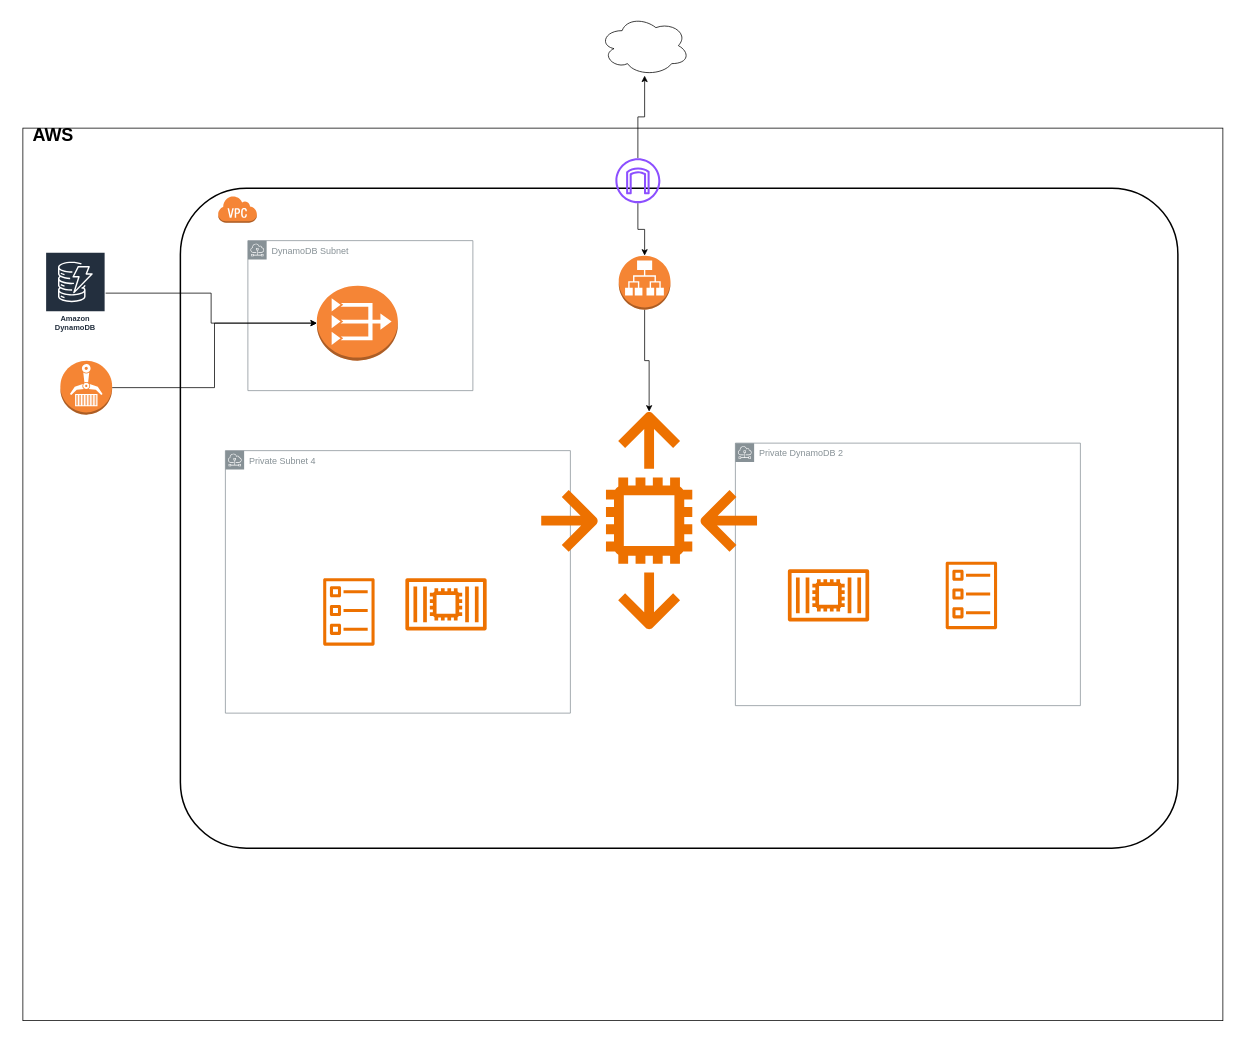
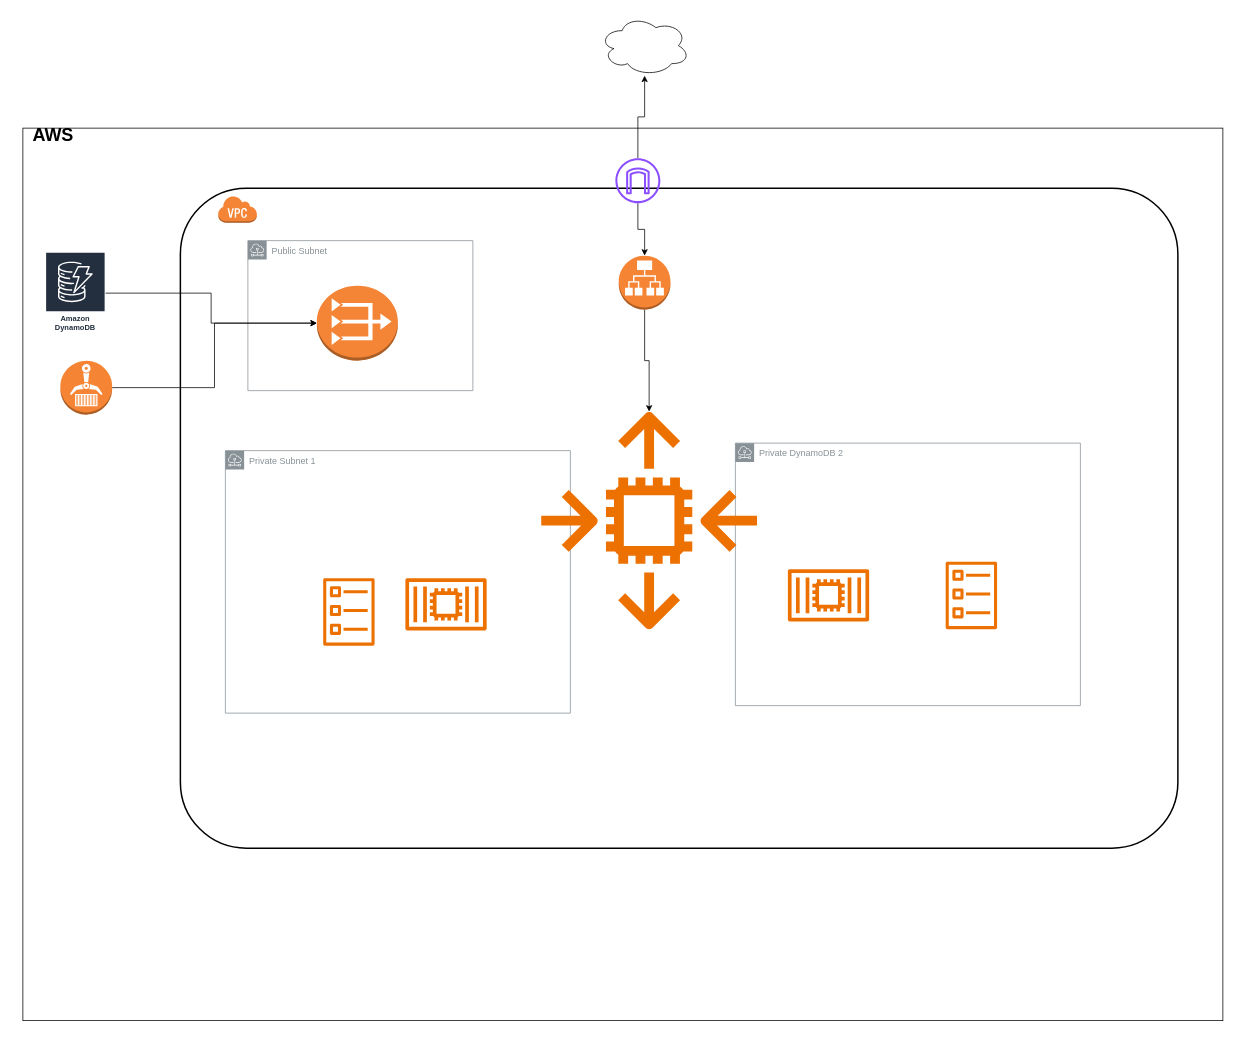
(309, 251) -> (301, 251)
(286, 461) -> (286, 461)
